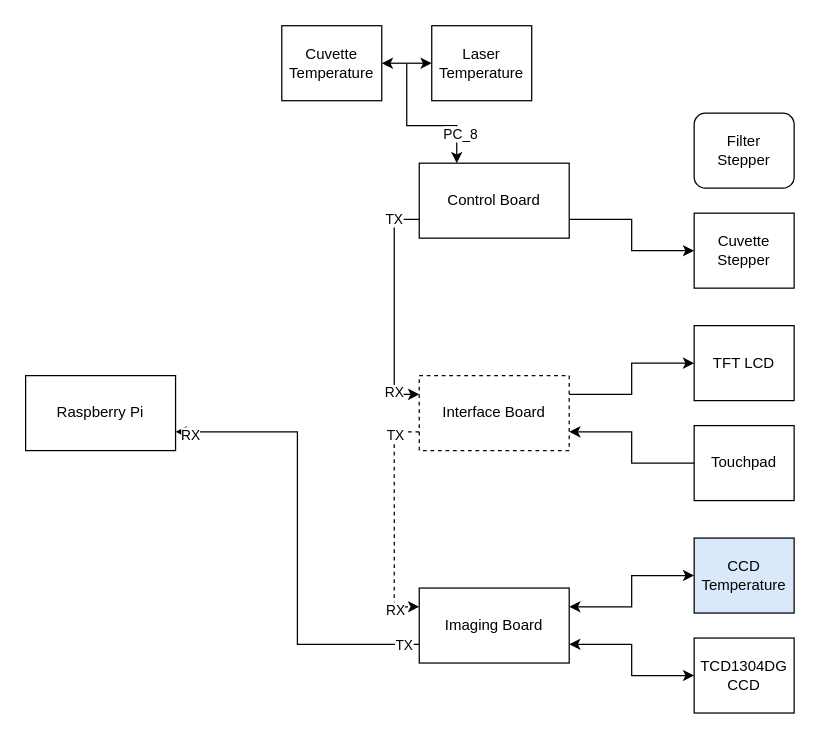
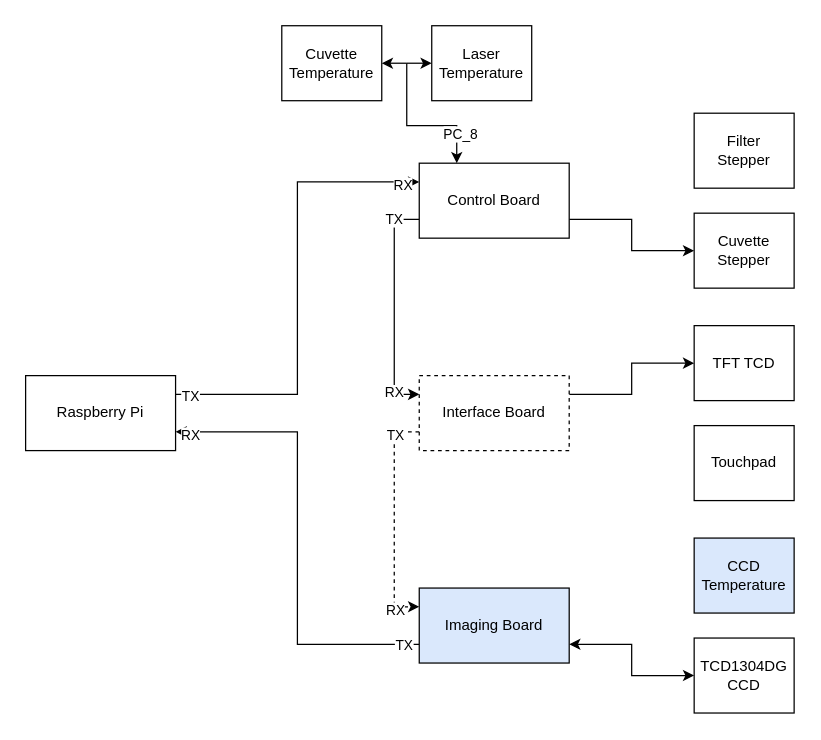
(744, 151) -> (744, 151)
none -> (298, 292)
(744, 363) -> (744, 363)
(632, 452) -> none
(632, 592) -> none
(494, 626) -> (494, 626)
